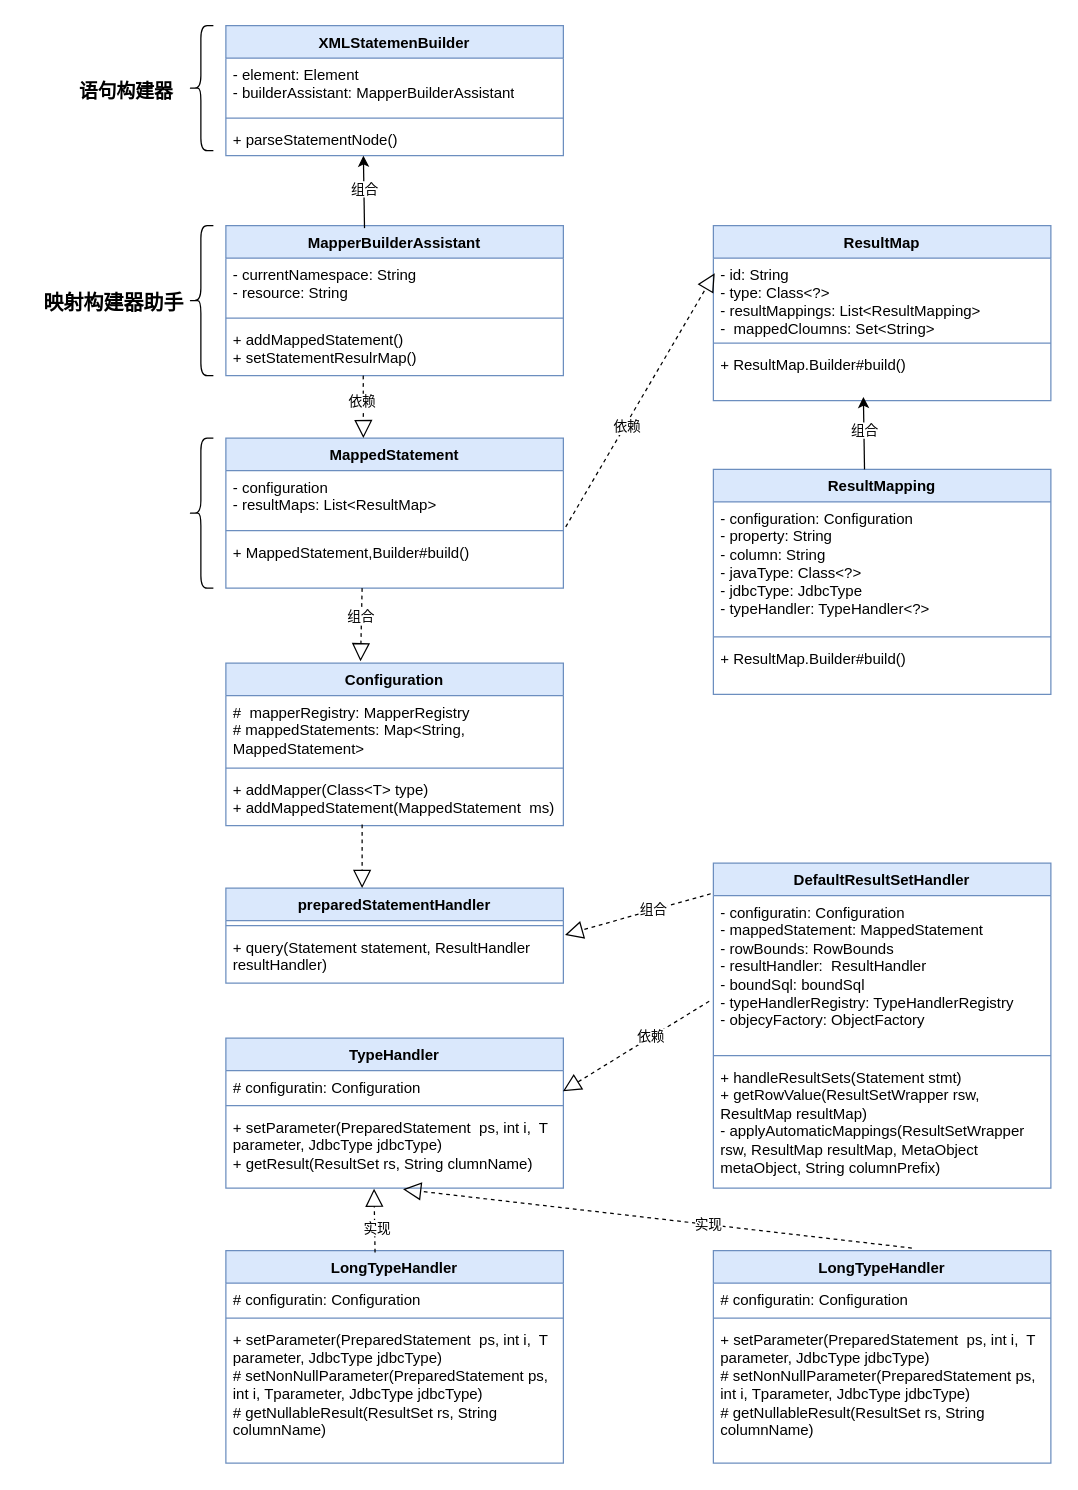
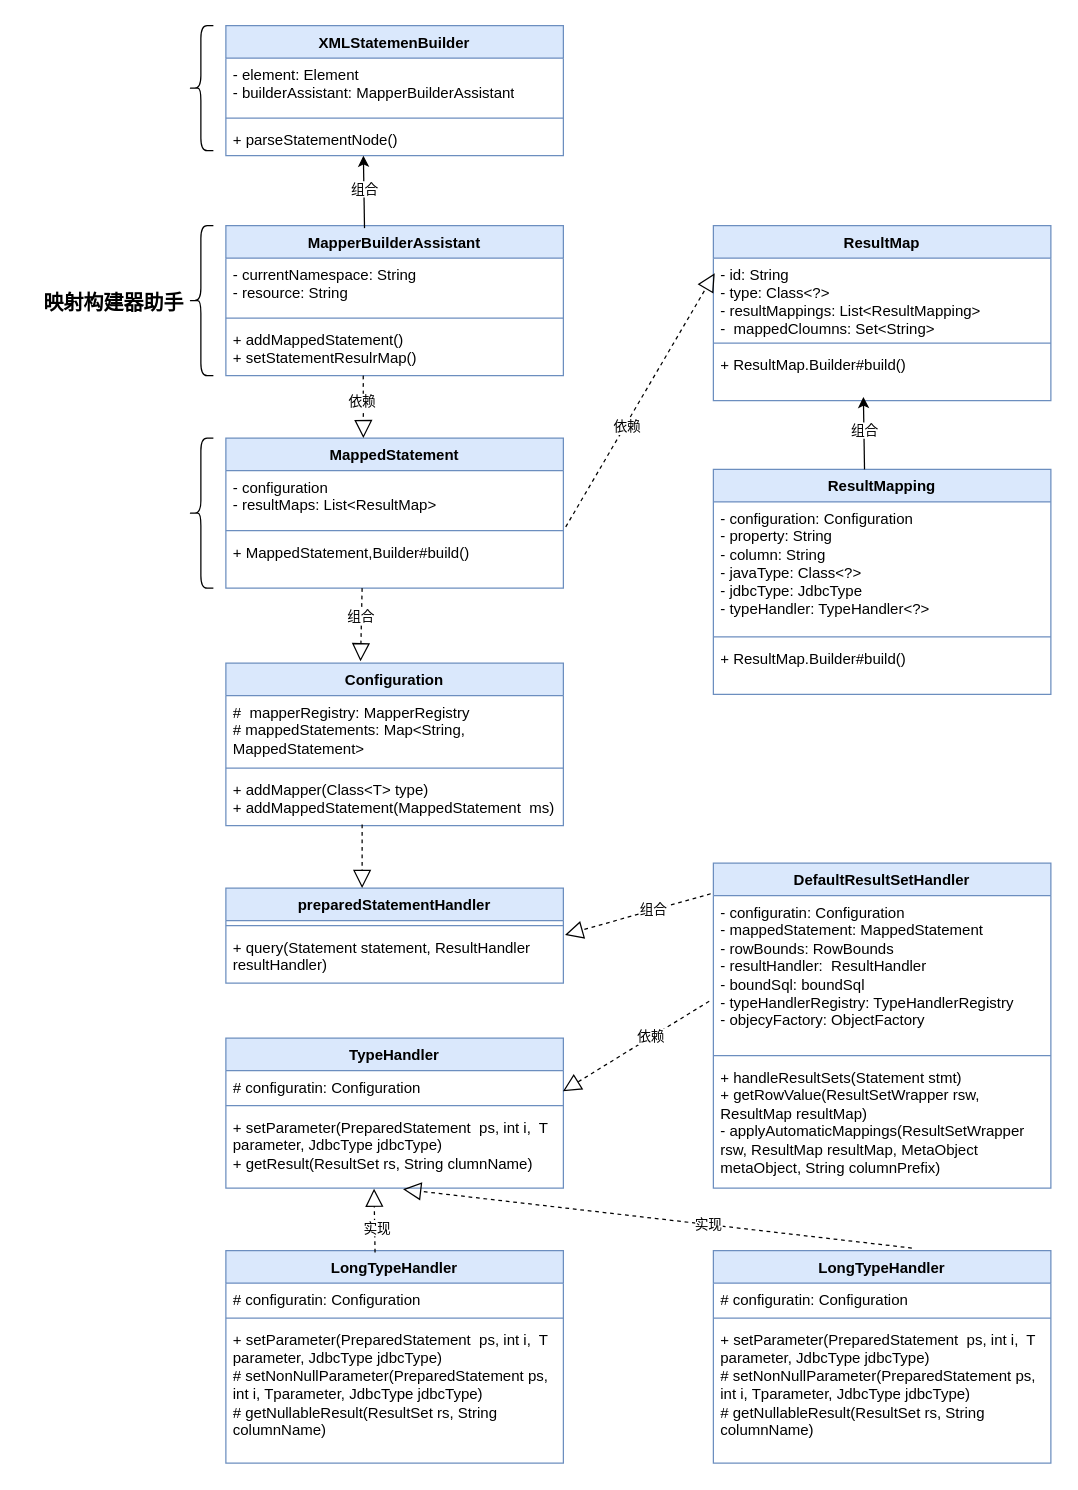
(126, 91) -> none
